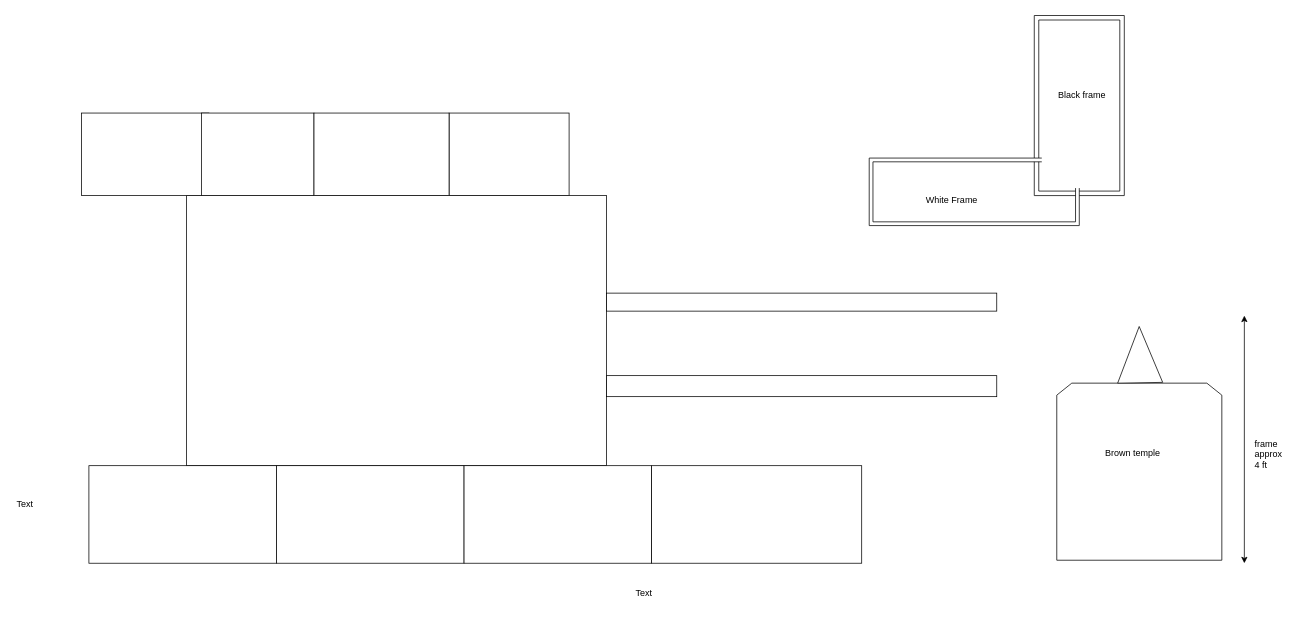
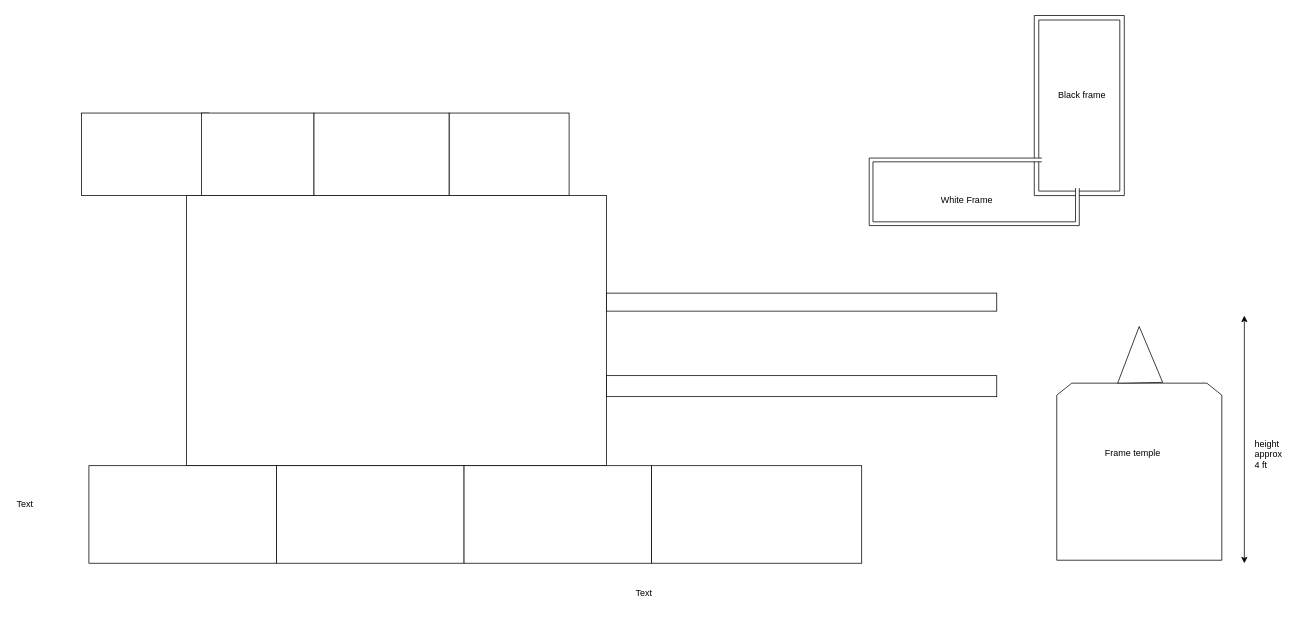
(954, 200) -> (969, 200)
(1269, 455) -> (1269, 455)
(1133, 458) -> (1133, 458)
